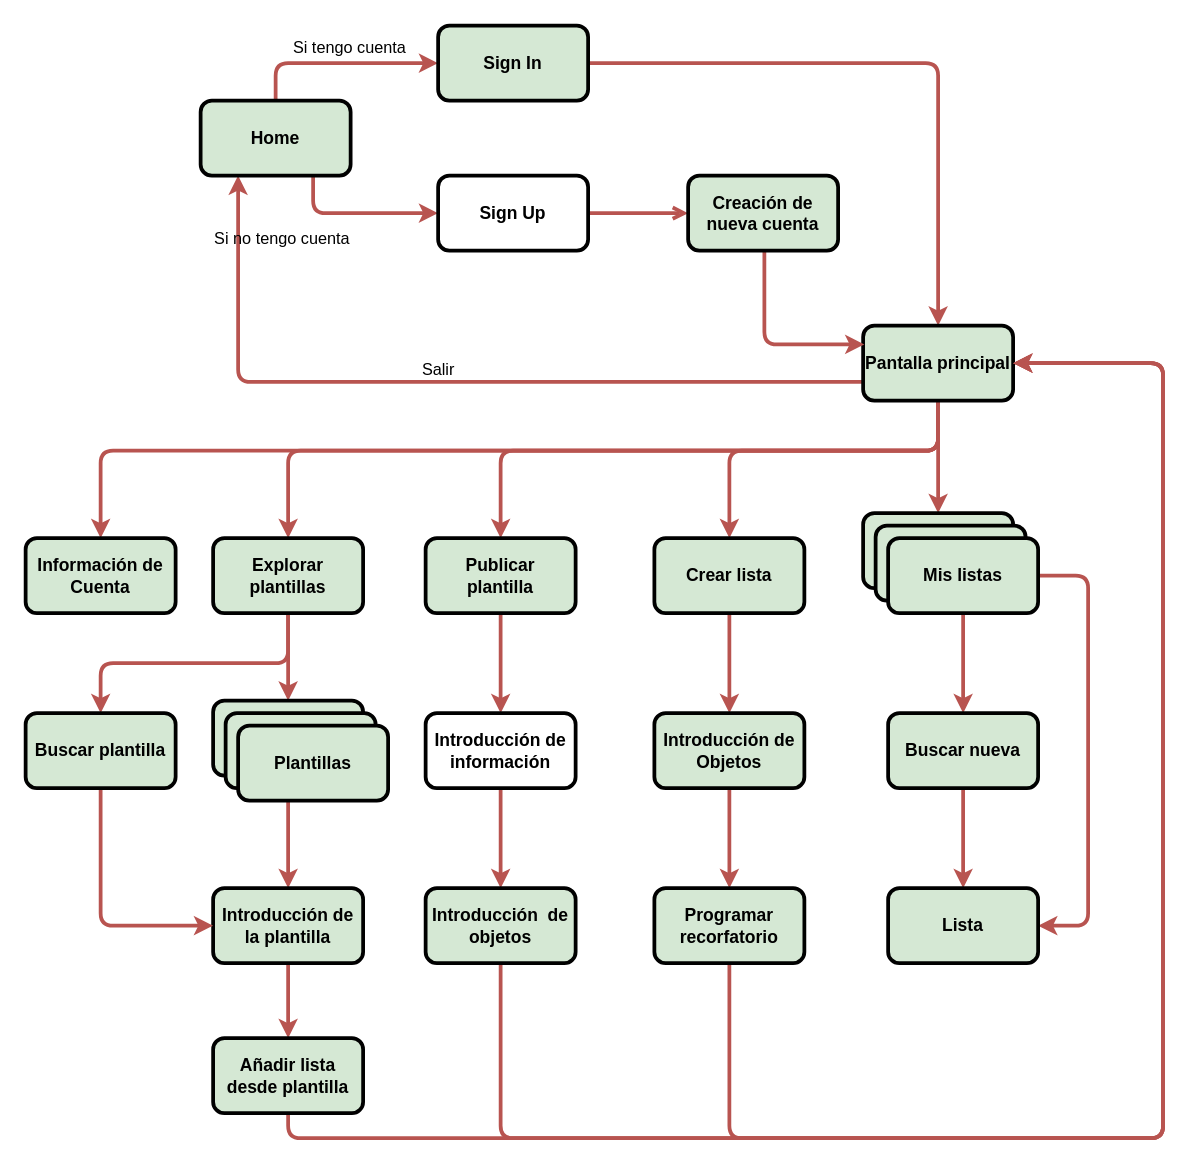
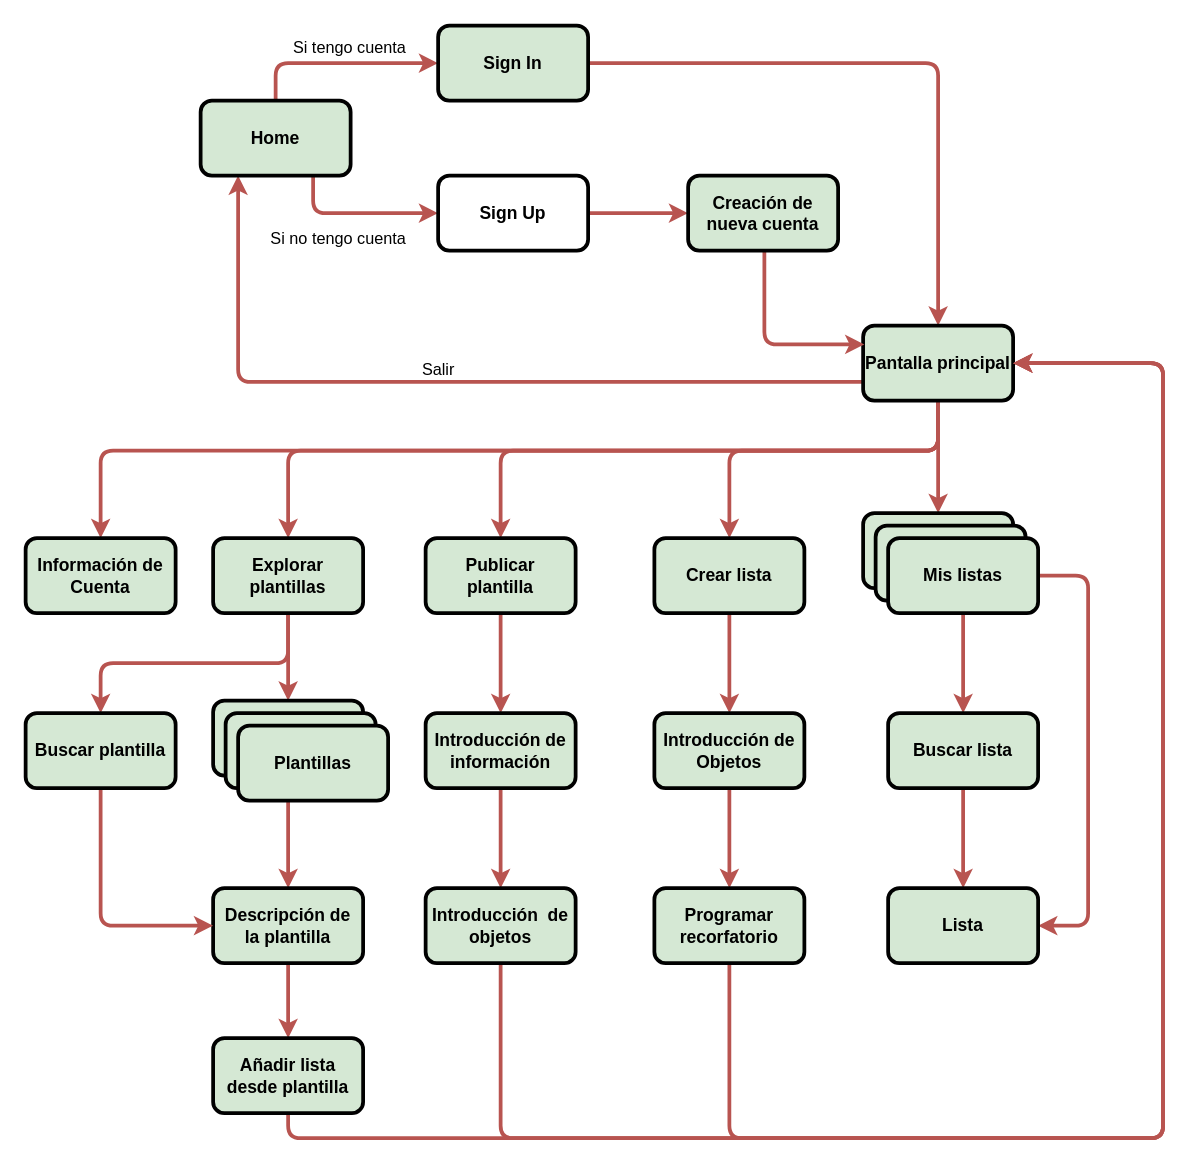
(673, 213) -> (672, 213)
(282, 238) -> (338, 238)
(501, 751) -> (501, 751)
(963, 751) -> (963, 751)
(288, 926) -> (288, 926)
